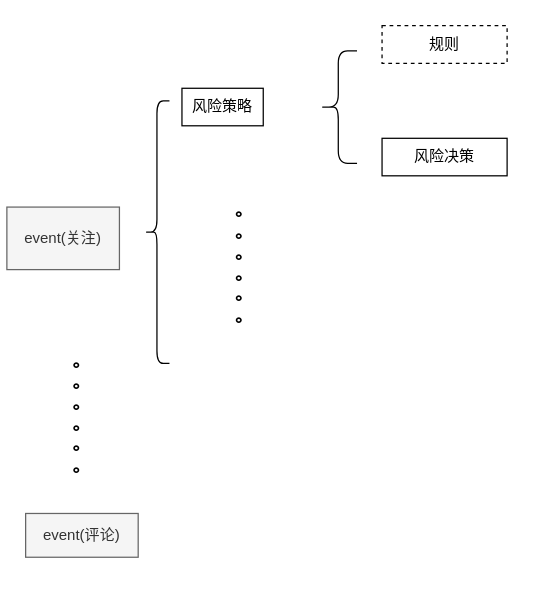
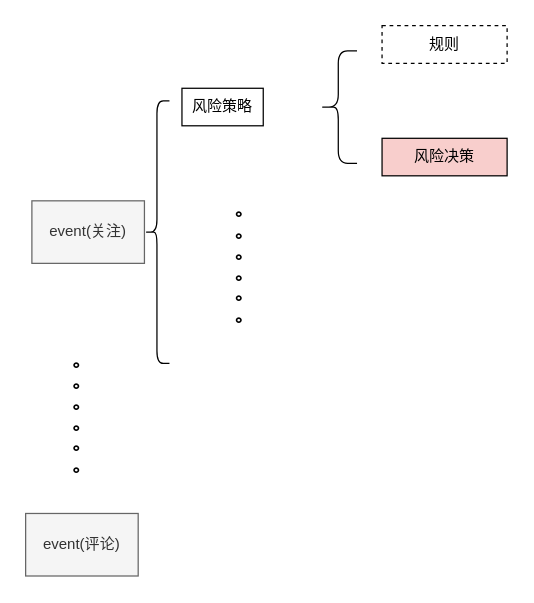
(444, 157) -> (444, 157)
(63, 238) -> (88, 232)
(82, 535) -> (82, 544)
